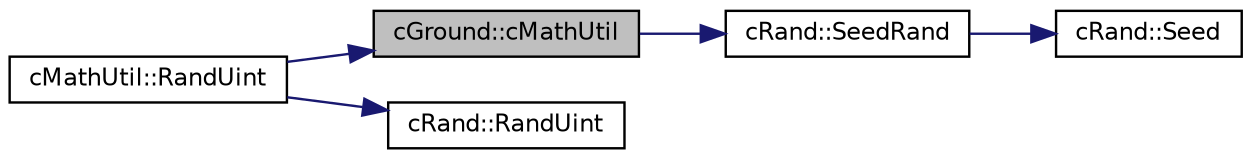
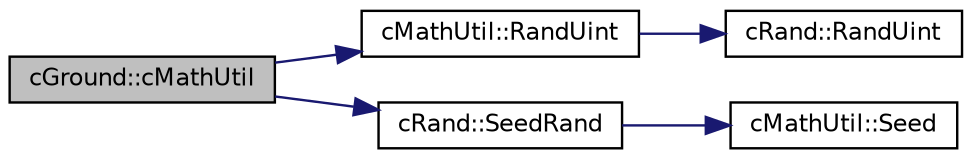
(1149, 34) -> (844, 125)
(318, 58) -> (306, 59)
